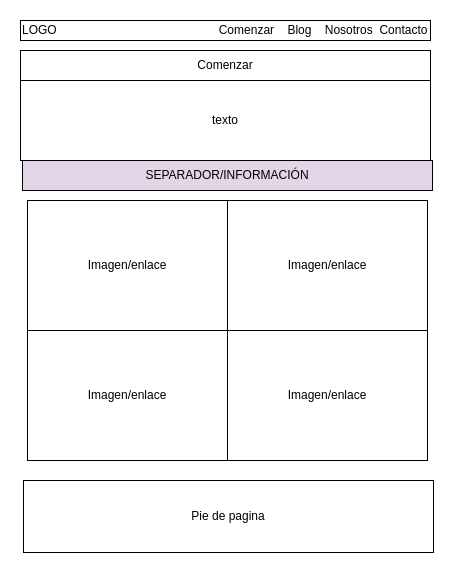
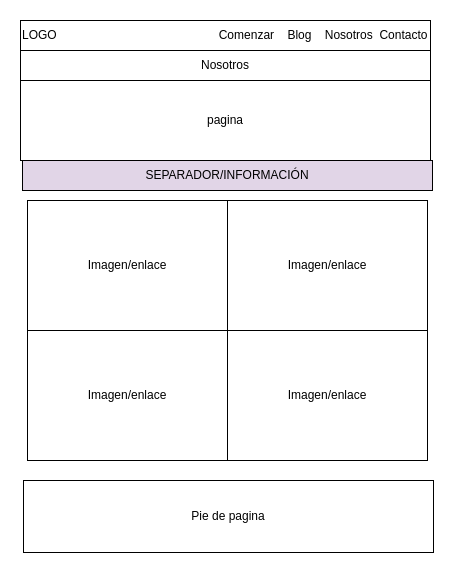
(226, 31) -> (226, 36)
(226, 66) -> (226, 66)
(226, 121) -> (226, 121)
